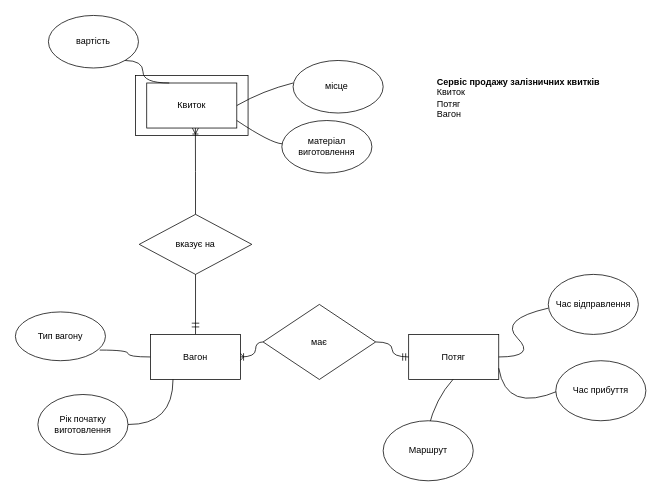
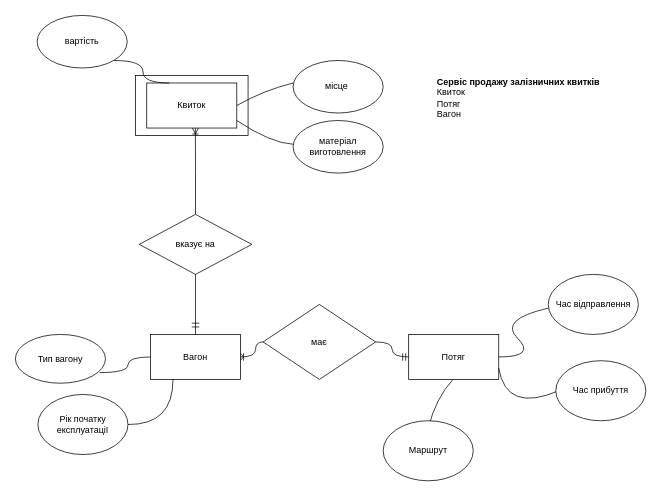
(93, 42) -> (82, 42)
(327, 147) -> (338, 147)
(60, 336) -> (60, 359)
(83, 424) -> (83, 424)
